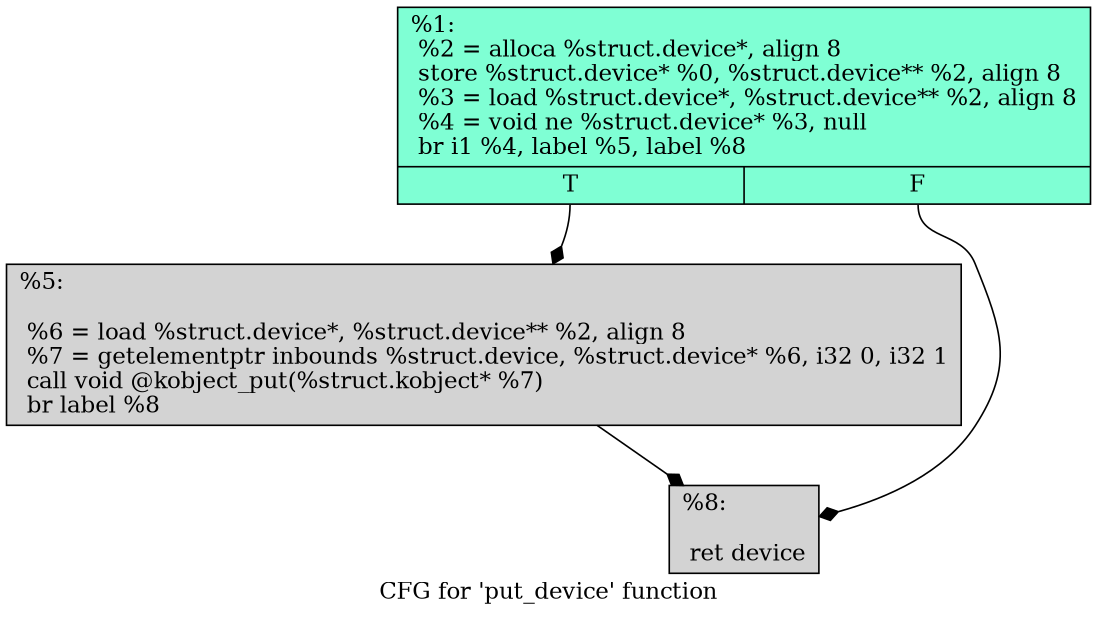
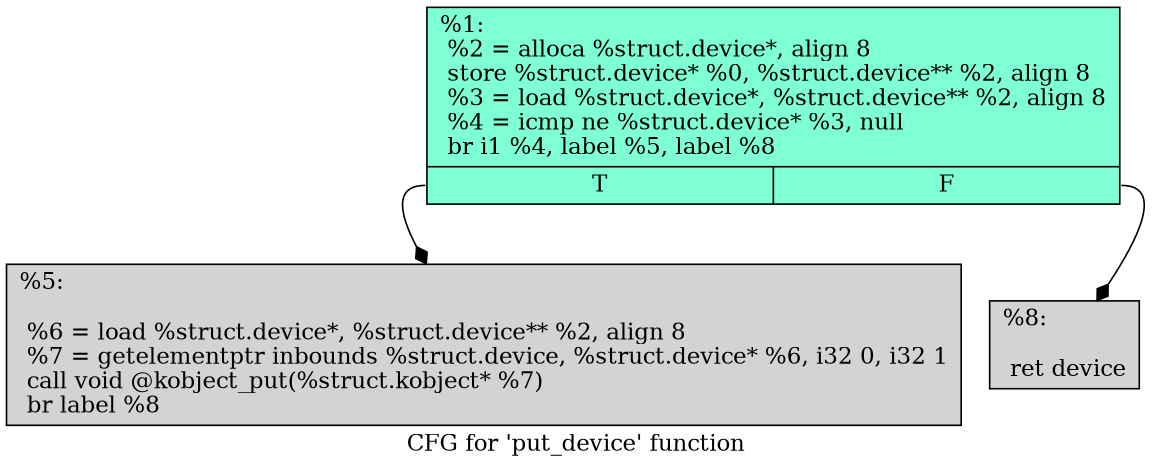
(639, 123) -> (673, 123)
(632, 450) -> none
